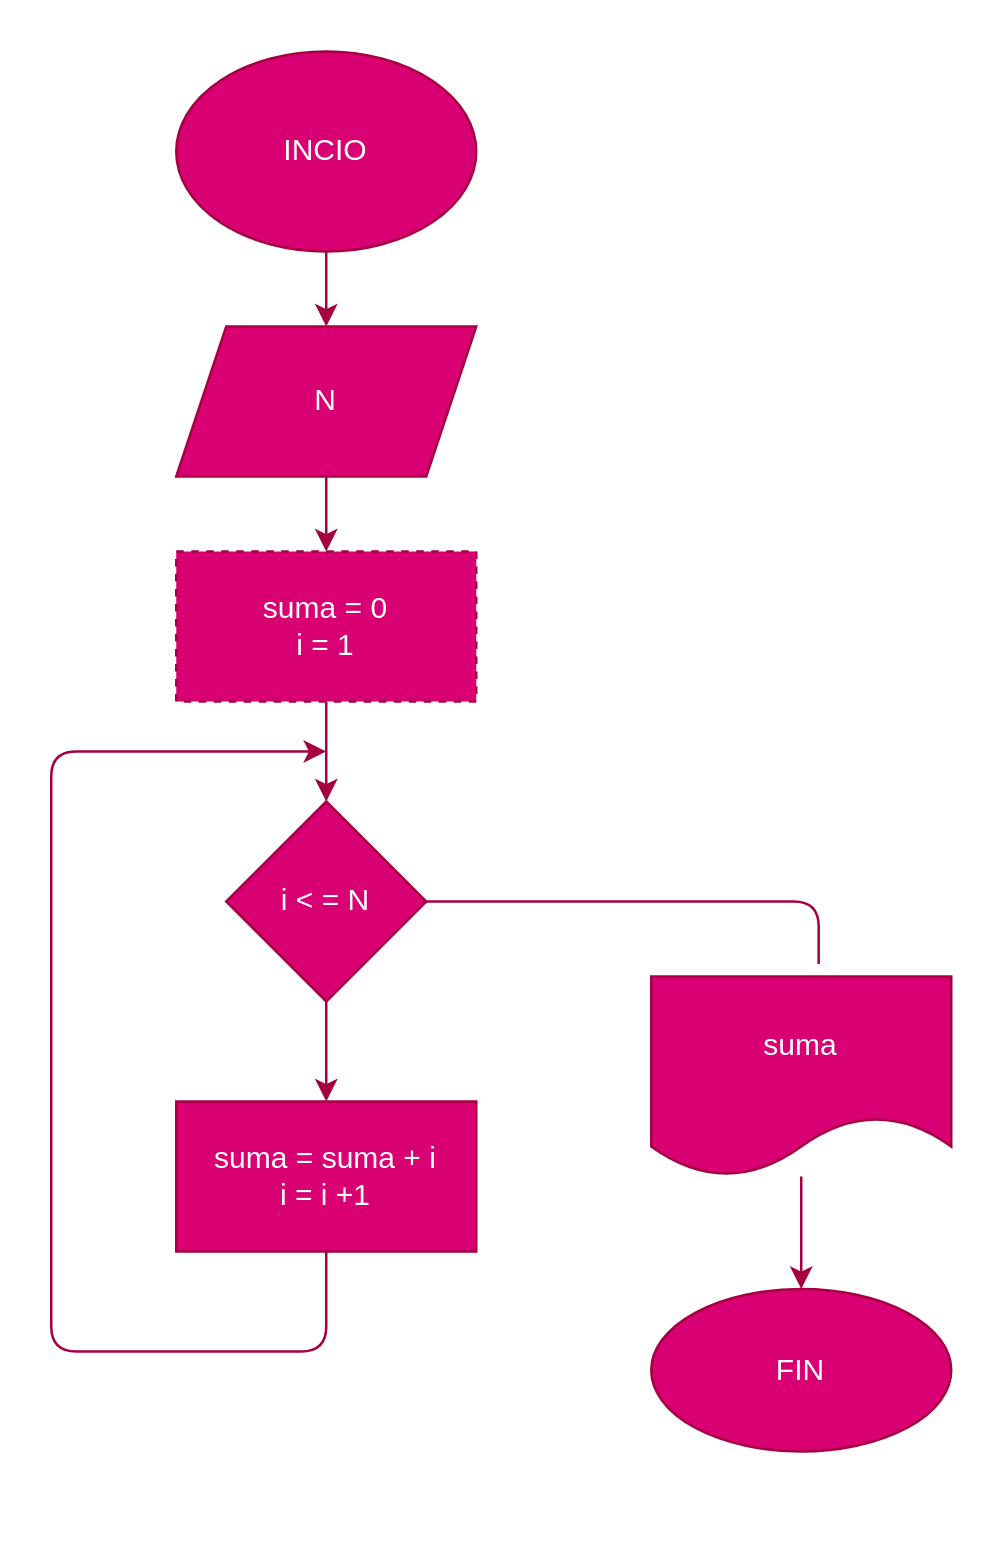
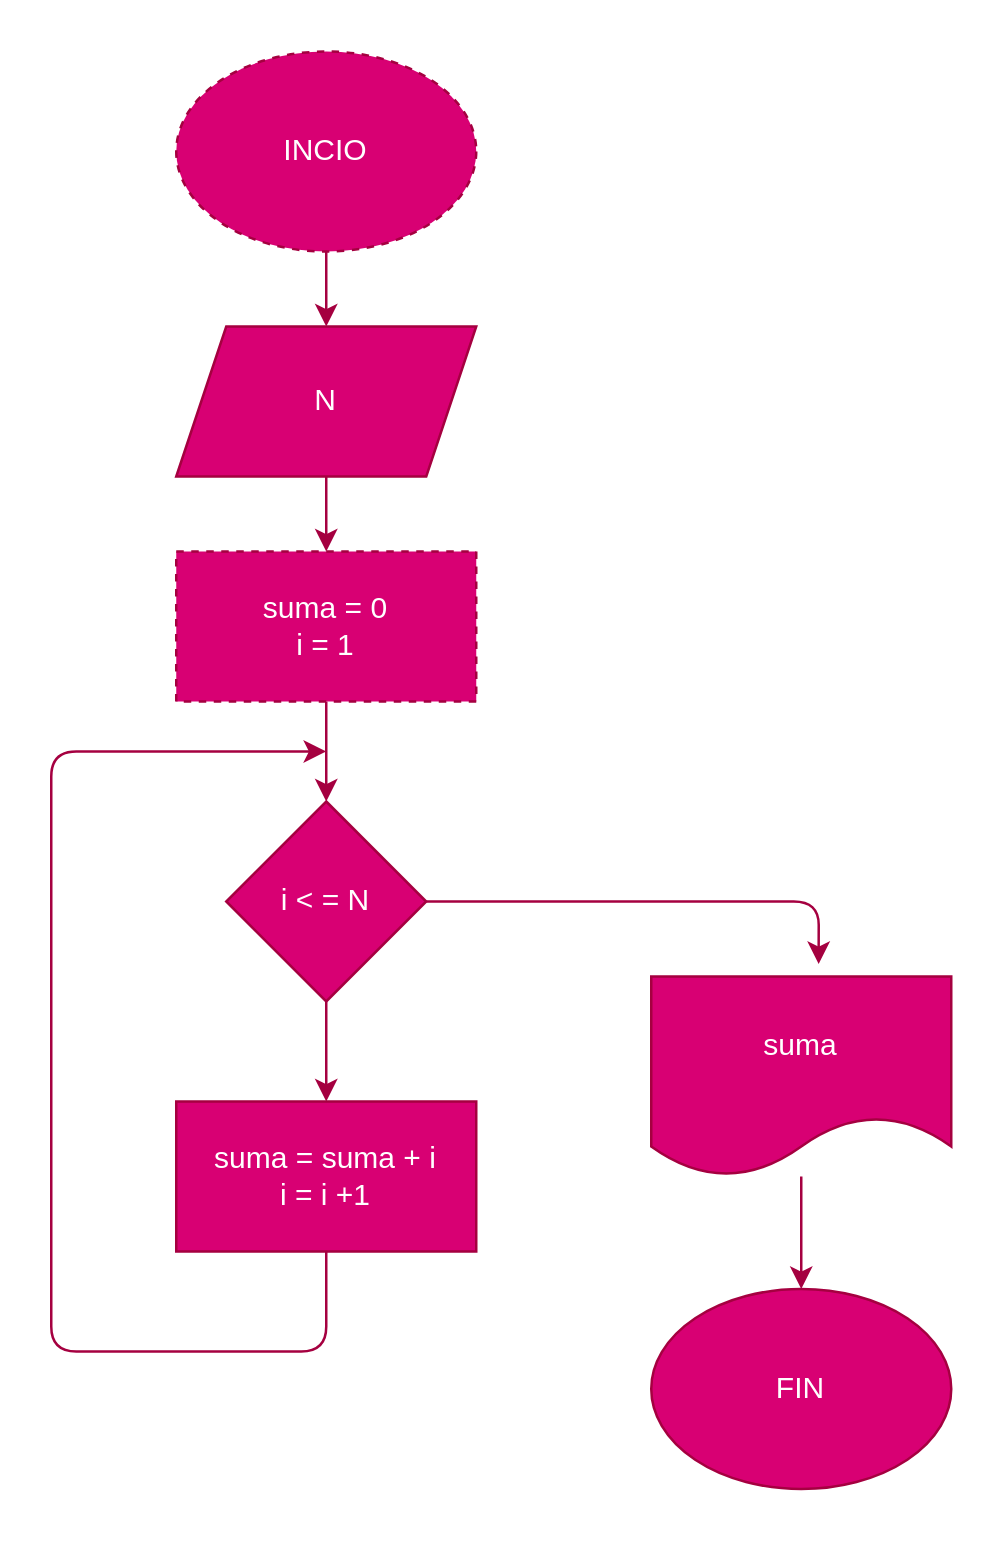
(326, 151) -> (326, 151)
(819, 953) -> (819, 945)
(801, 1370) -> (801, 1389)
